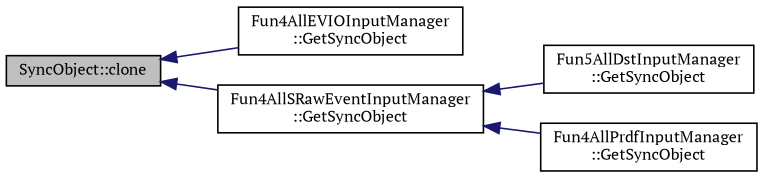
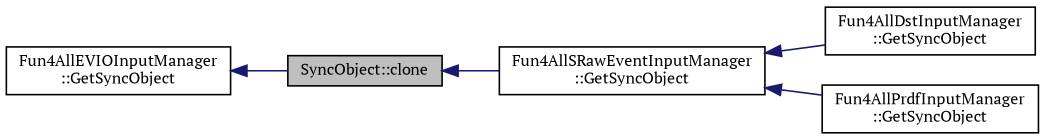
(208, 52) -> (267, 71)
(649, 69) -> (930, 31)
